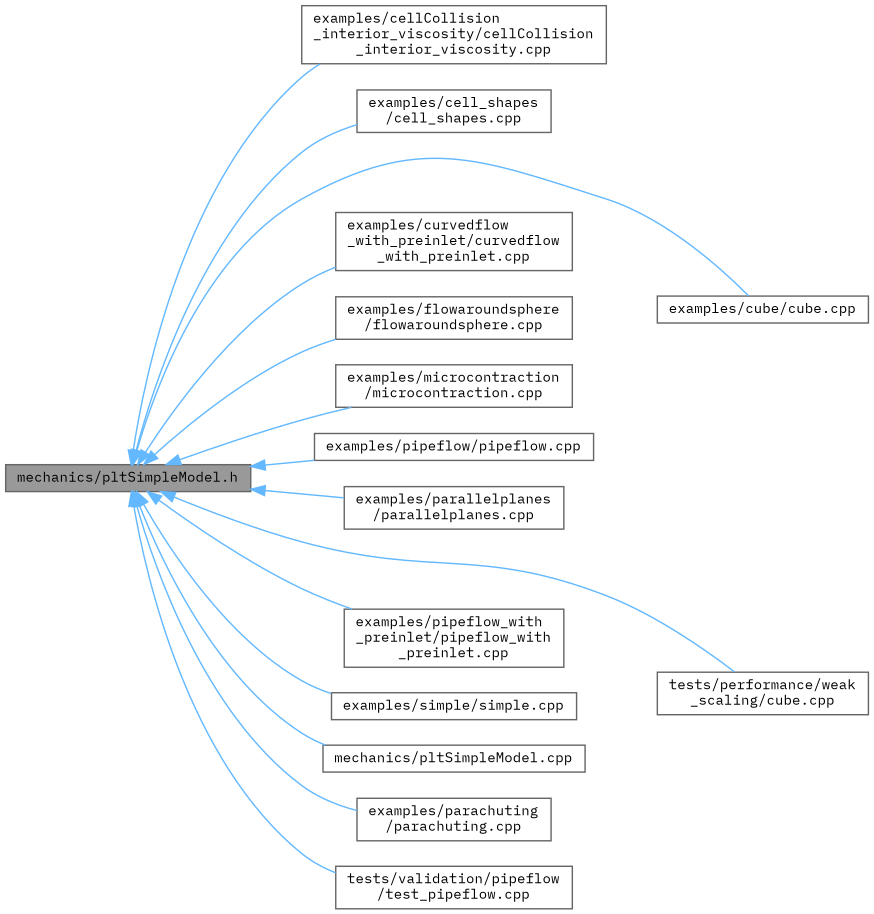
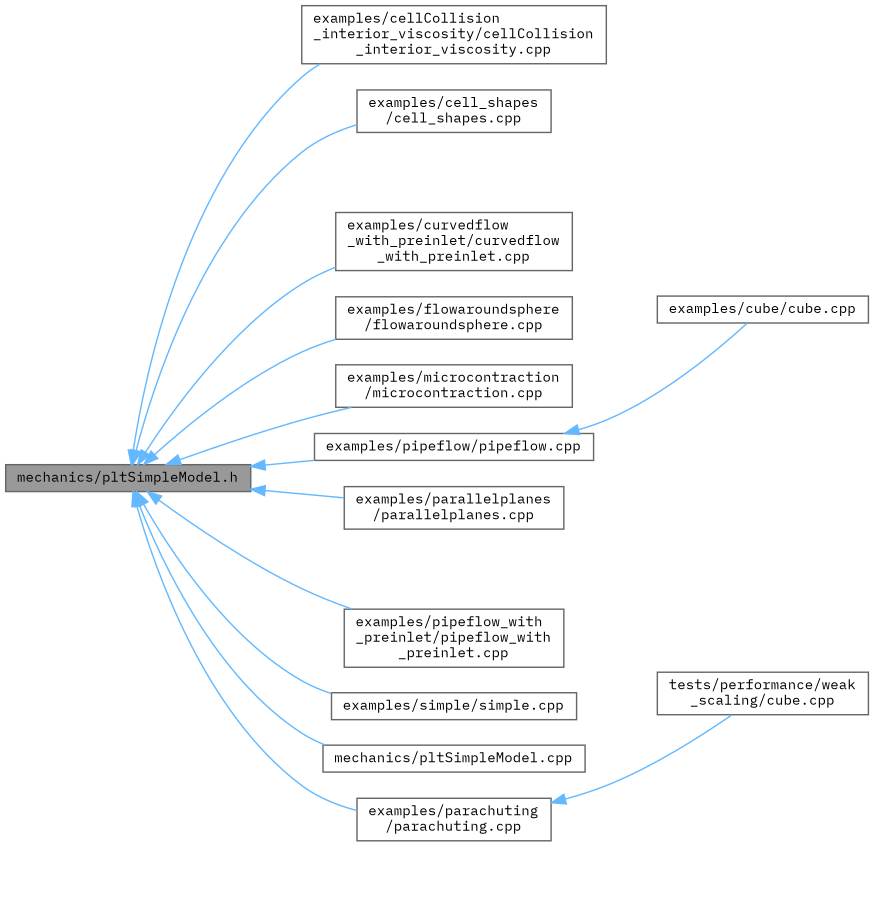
(387, 164) -> (668, 386)
(462, 564) -> (652, 764)
(454, 888) -> none
